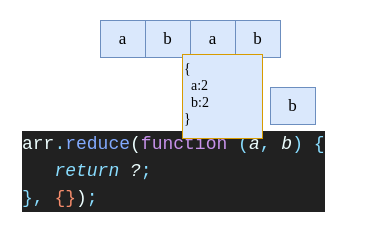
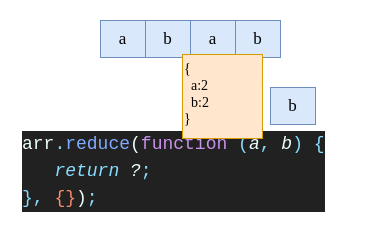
(223, 97) -> (223, 97)
